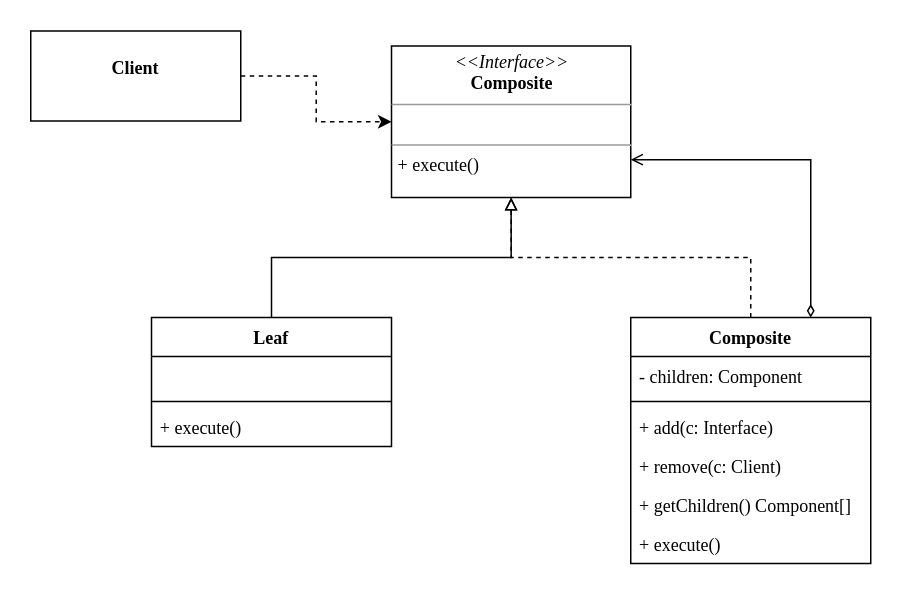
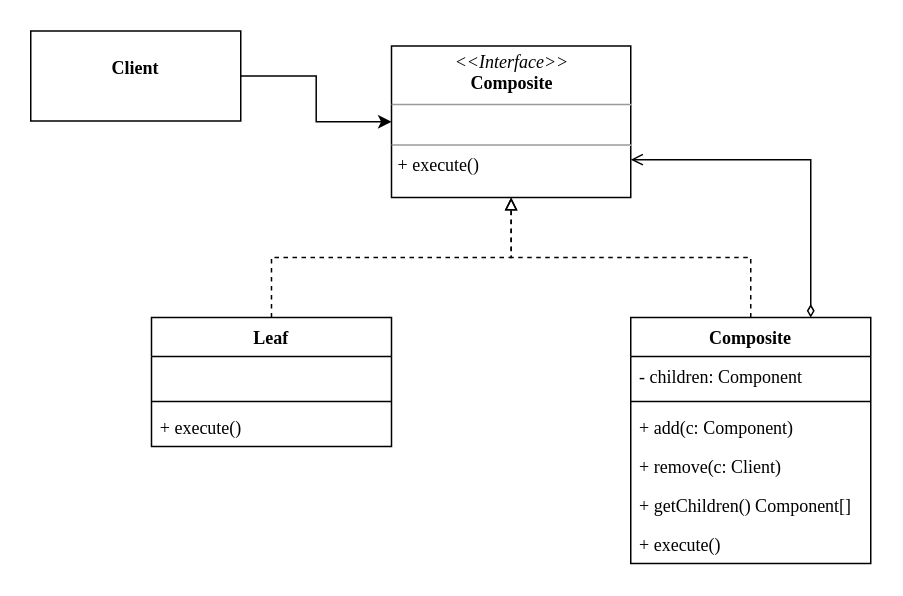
(316, 94) -> (316, 94)
(361, 257) -> (361, 257)
(728, 428) -> (728, 428)
